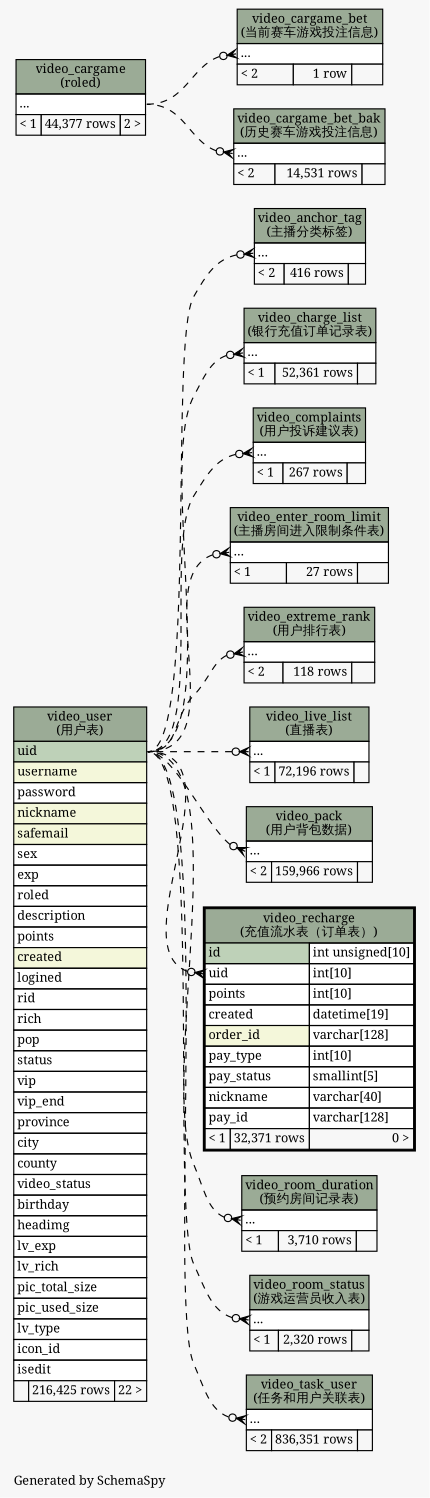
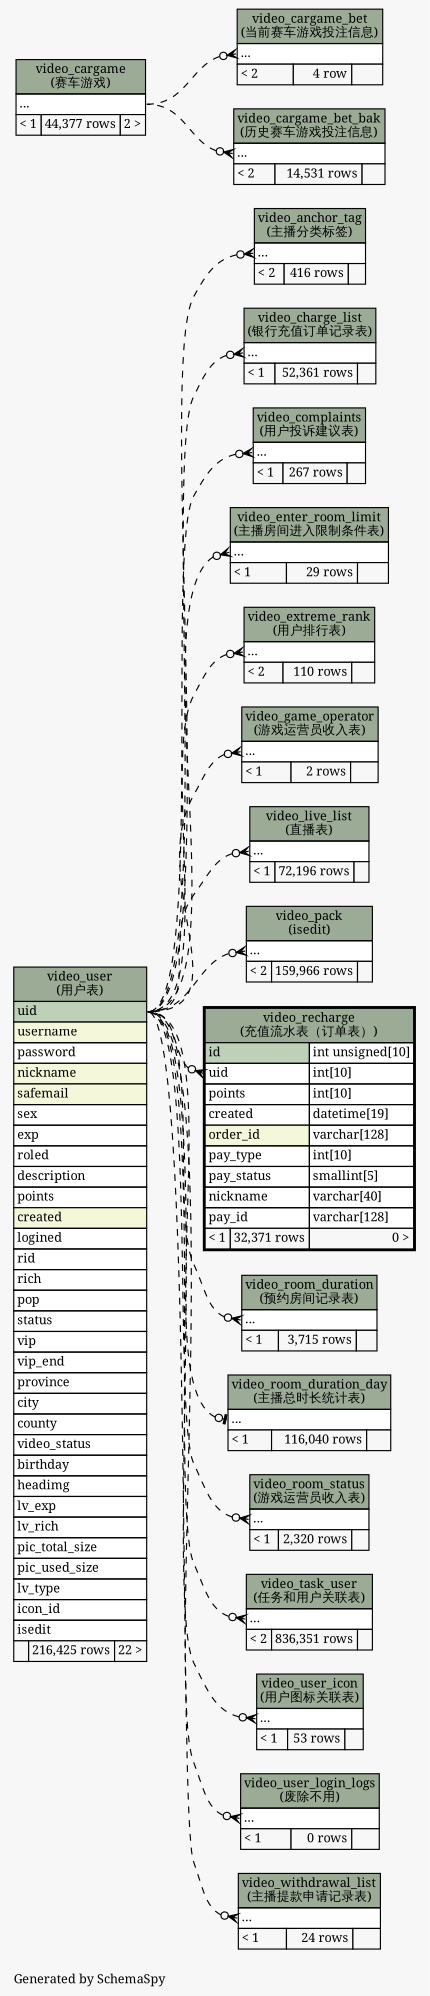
(331, 74) -> (331, 74)
(81, 83) -> (81, 83)
(330, 572) -> (330, 572)
(321, 672) -> (321, 672)
none -> (309, 745)
(309, 830) -> (309, 930)
(320, 1240) -> (320, 1340)
none -> (309, 1413)
none -> (309, 1712)
none -> (309, 1812)
none -> (309, 1911)
